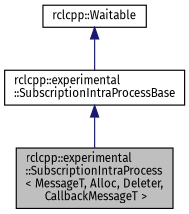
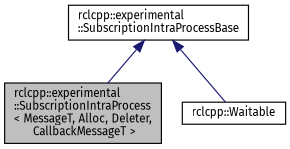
(95, 55) -> (203, 76)
